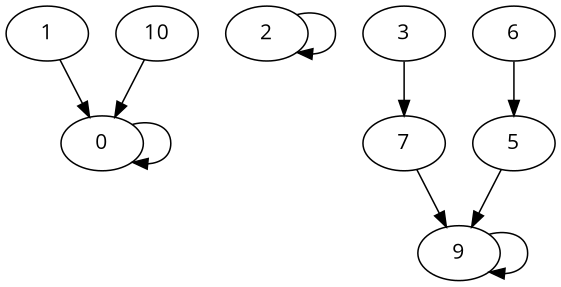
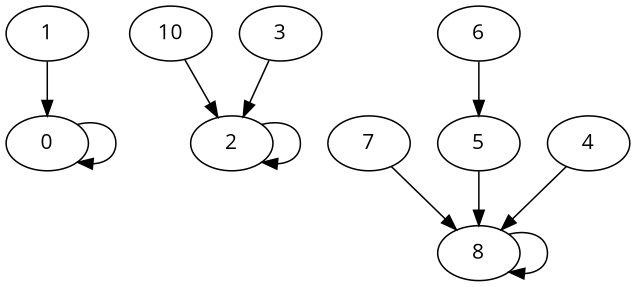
(404, 81) -> (259, 82)
(133, 82) -> (198, 82)
none -> (589, 143)
(459, 253) -> (479, 253)
